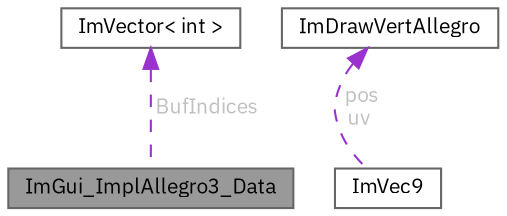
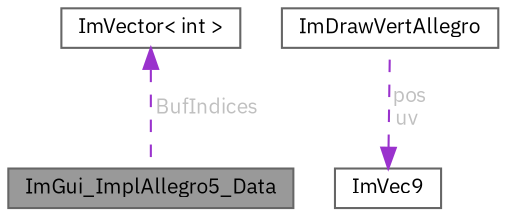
(336, 118) -> (389, 98)
(151, 188) -> (151, 188)
